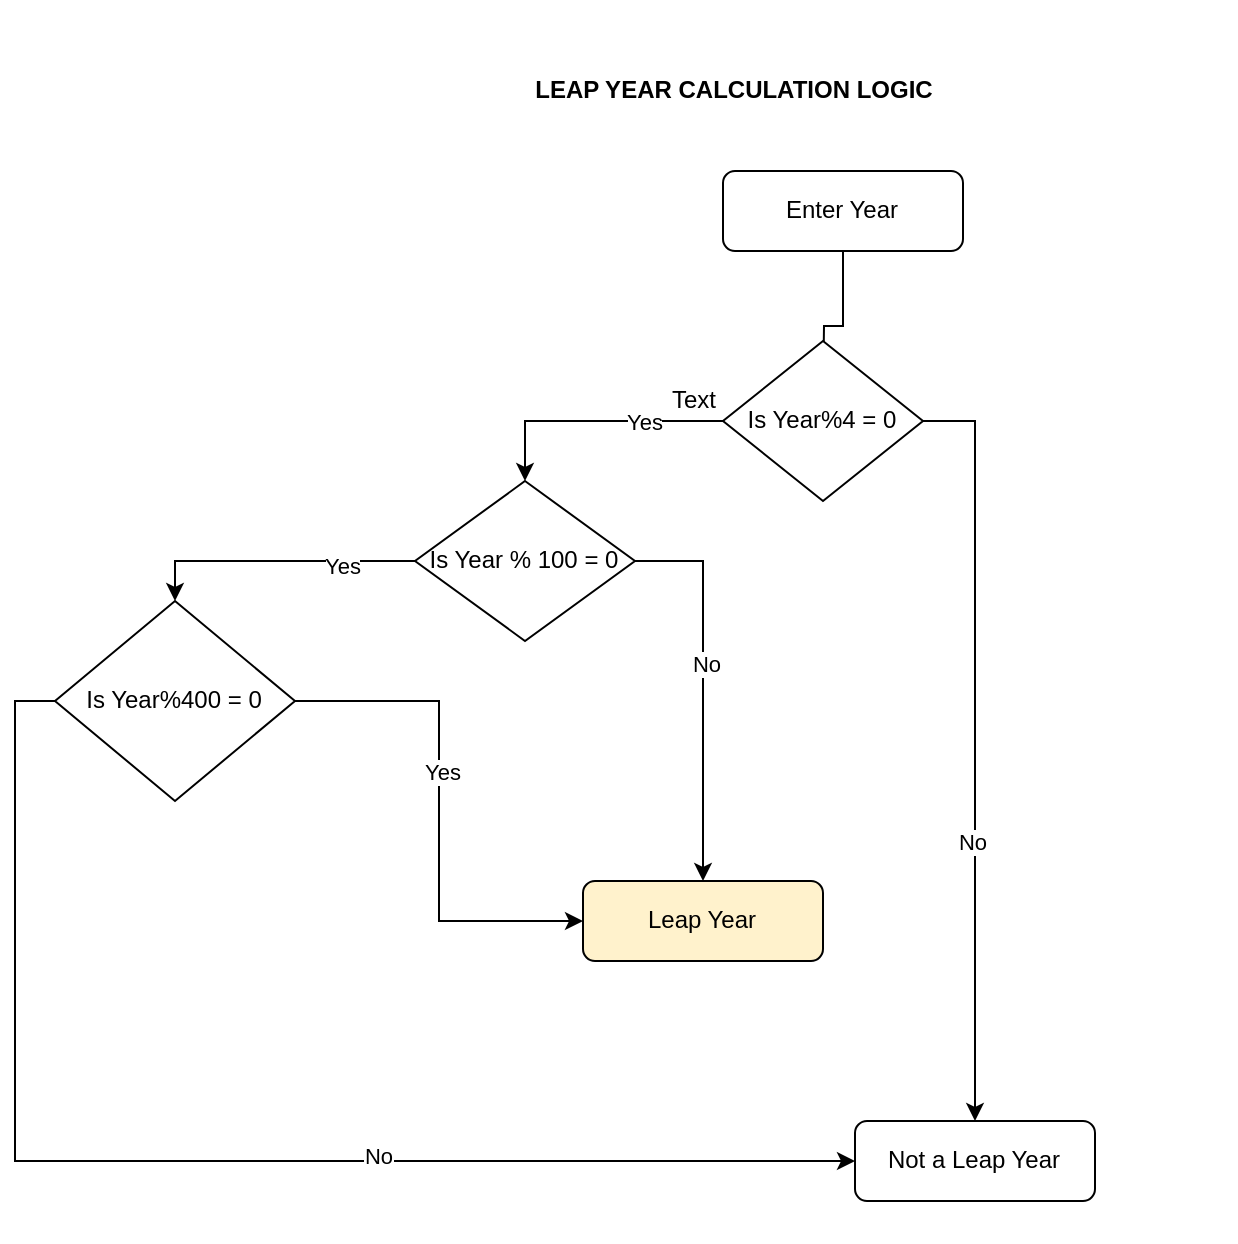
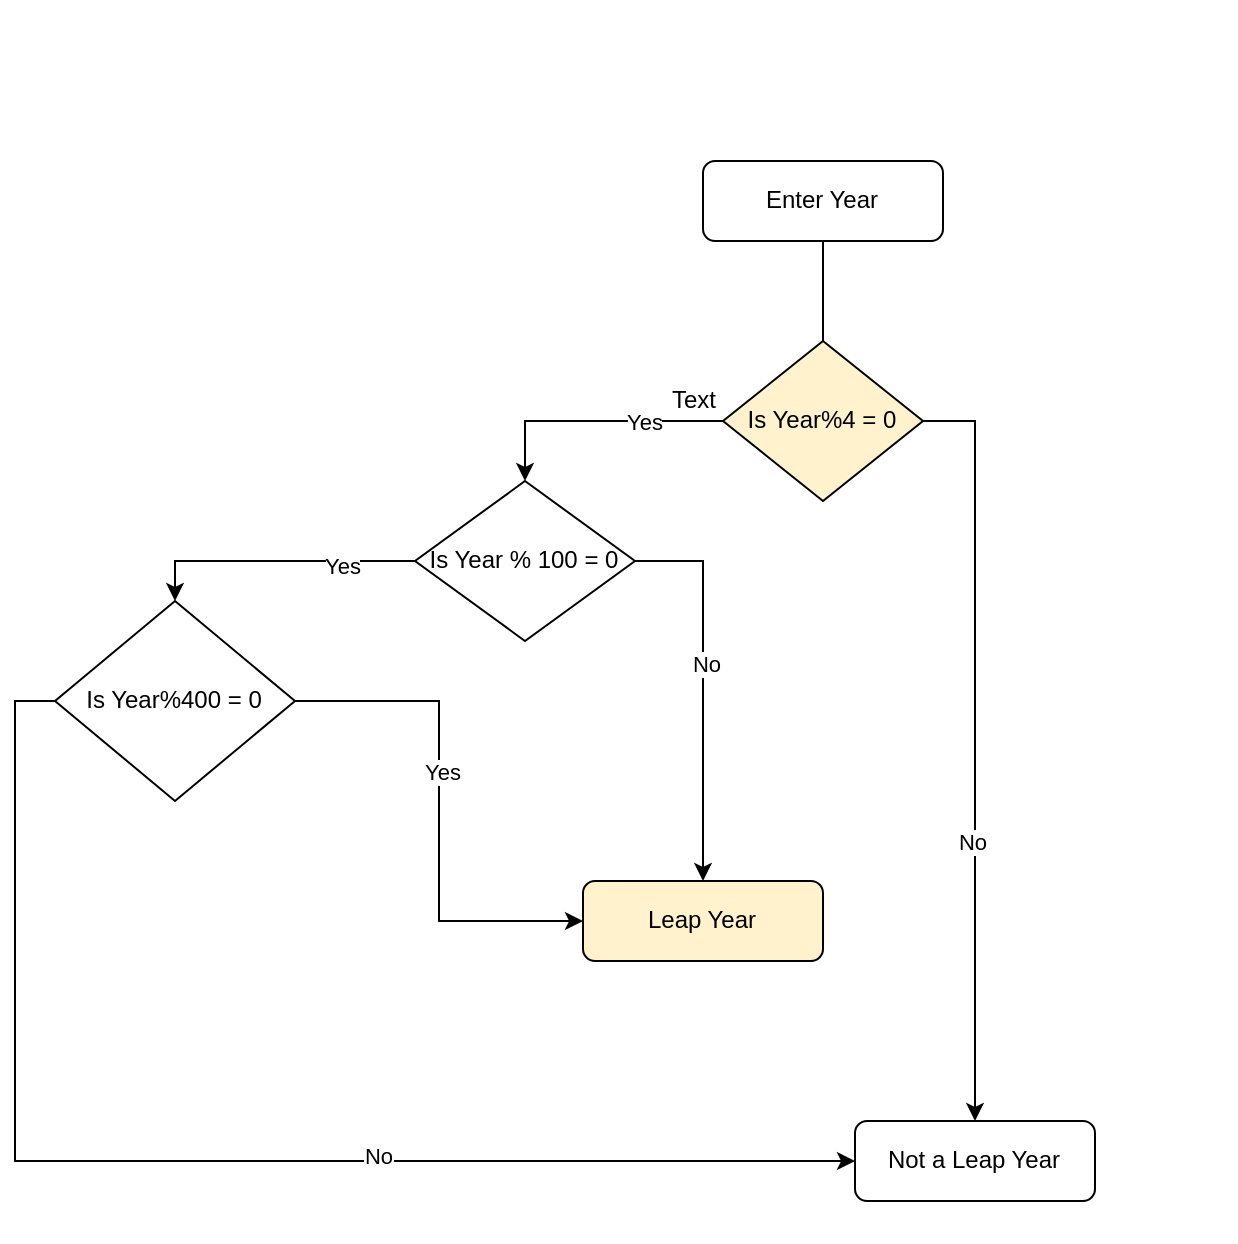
(735, 91) -> none
(843, 211) -> (823, 201)
(823, 421) -> (823, 421)
